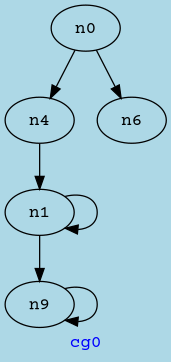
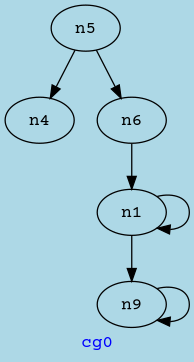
(86, 28) -> (86, 28)
(40, 160) -> (132, 160)
